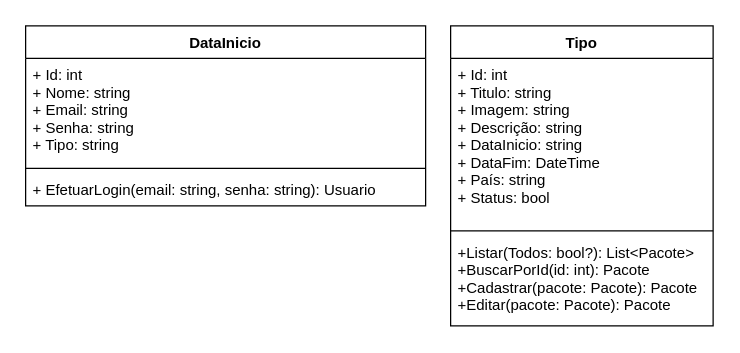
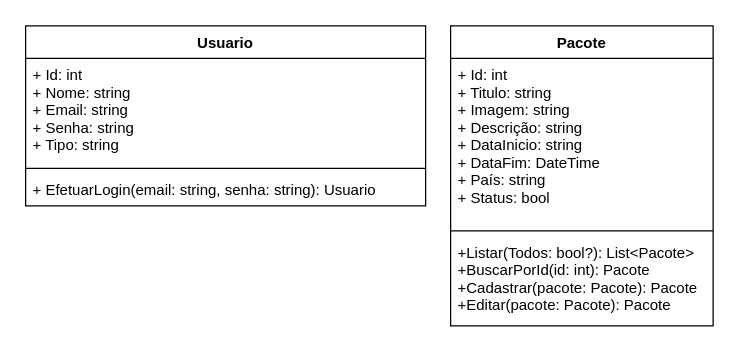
(225, 43) -> (225, 43)
(581, 43) -> (581, 43)
